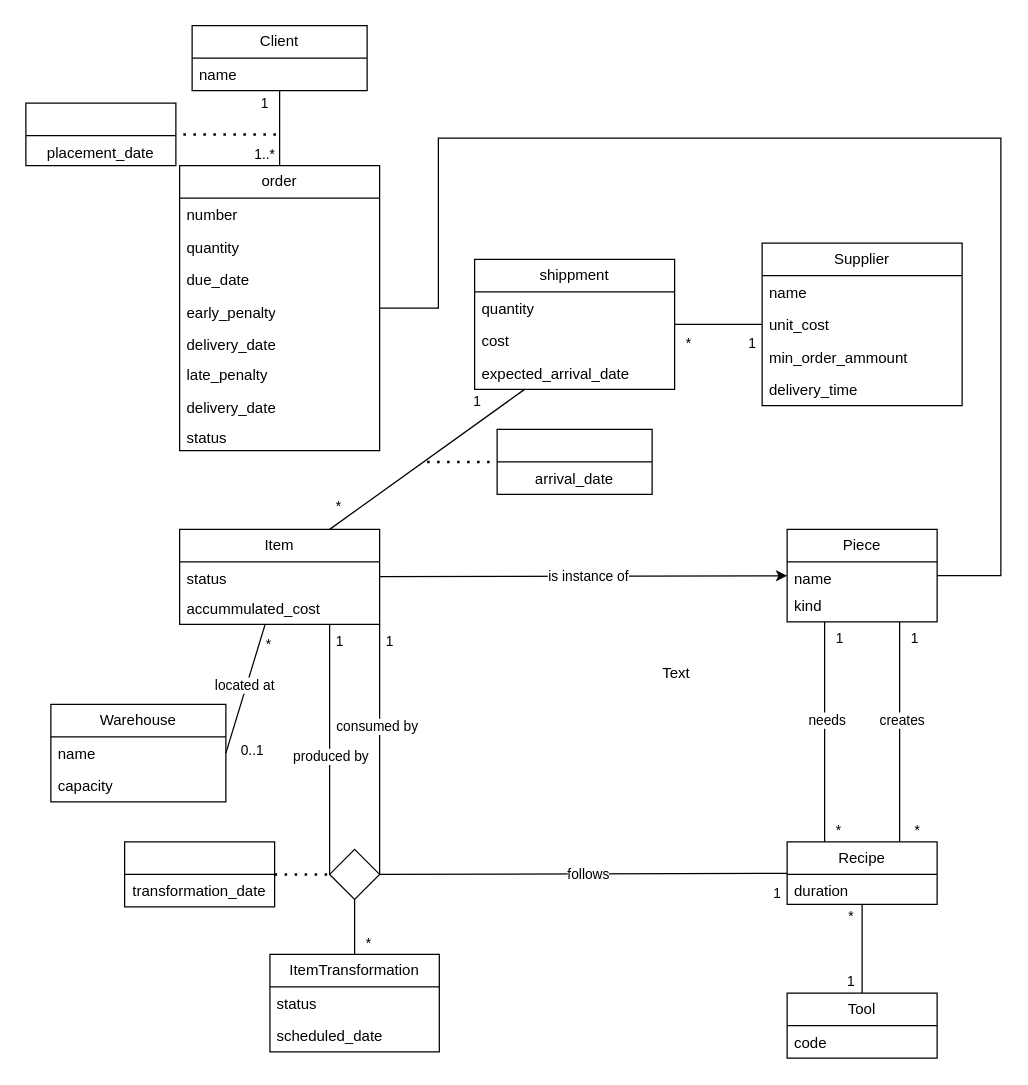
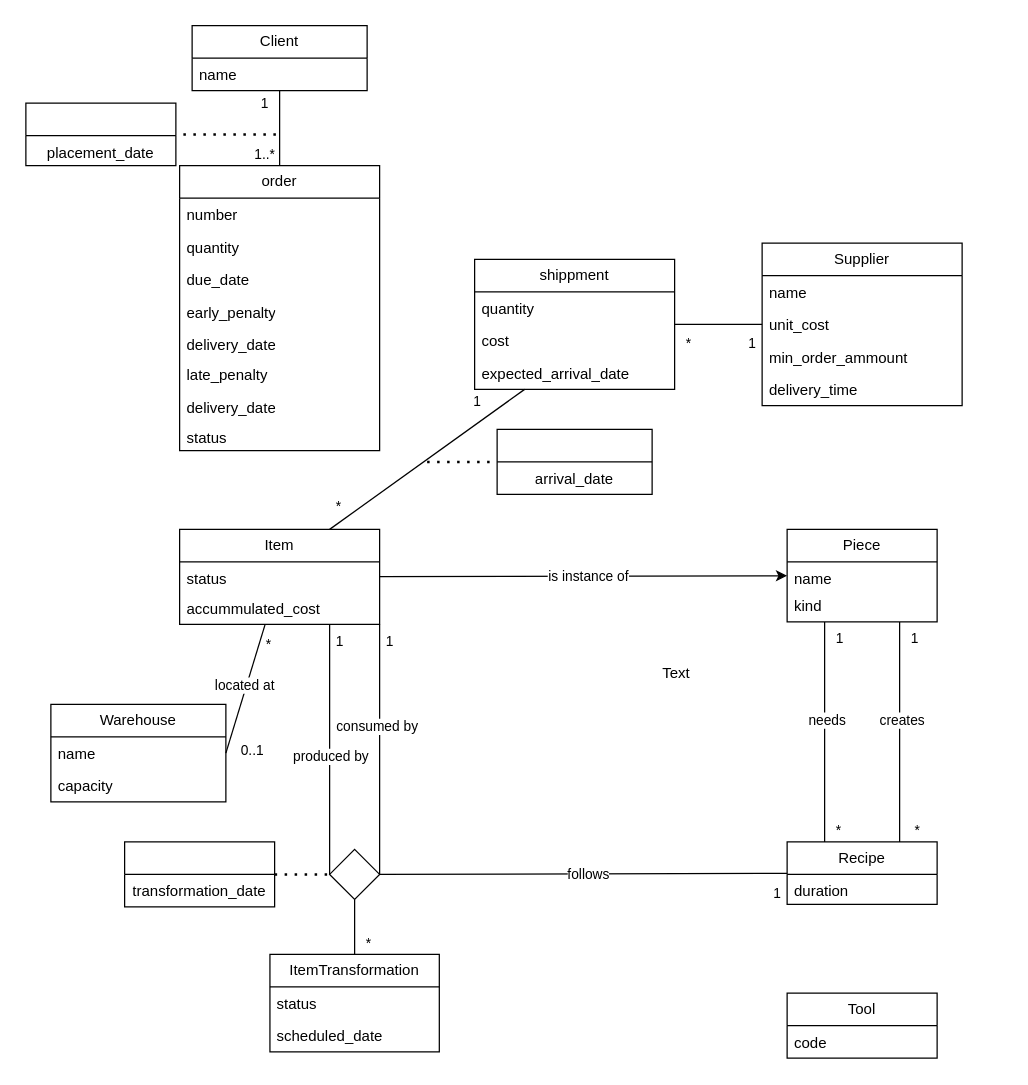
(855, 138) -> none
(862, 948) -> none
